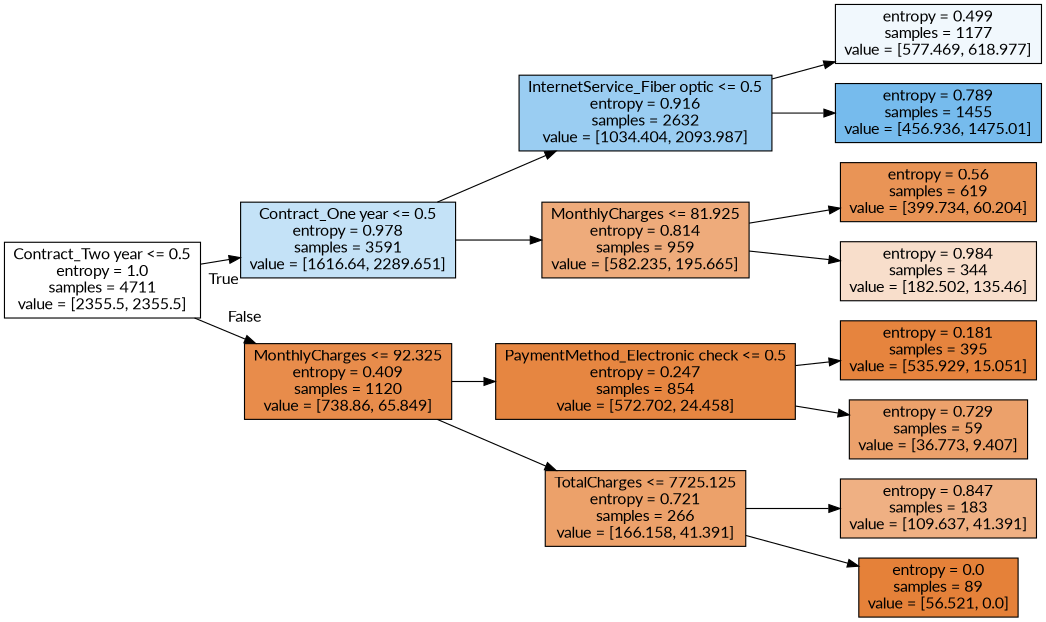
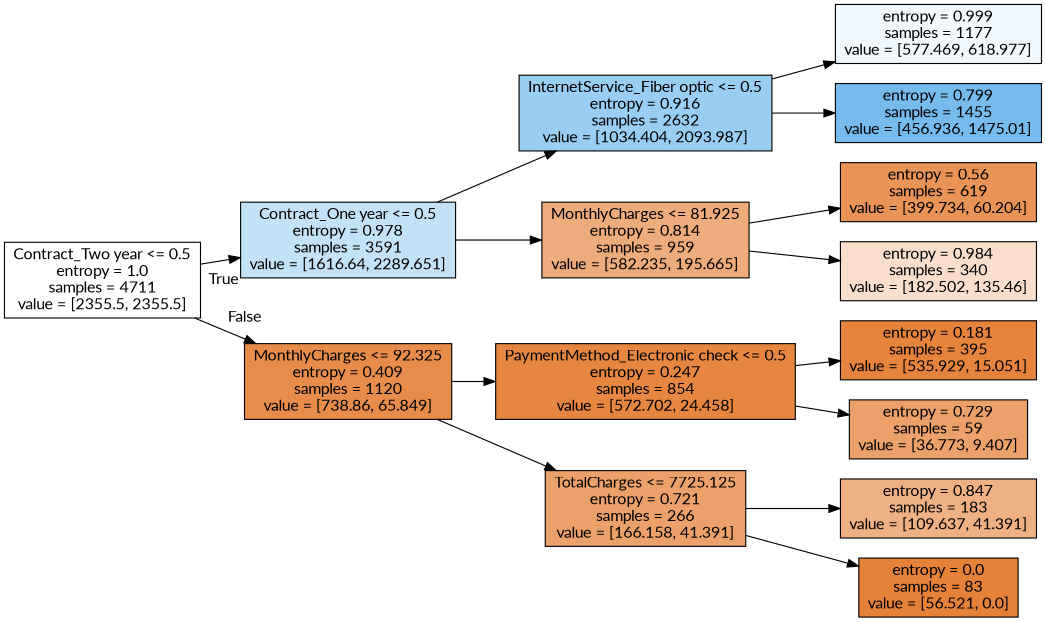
(938, 34) -> (938, 34)
(938, 113) -> (938, 113)
(938, 271) -> (938, 271)
(938, 588) -> (938, 588)
